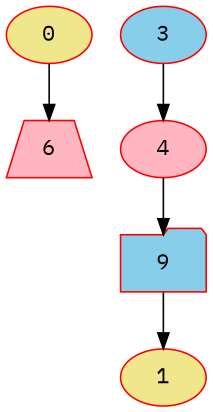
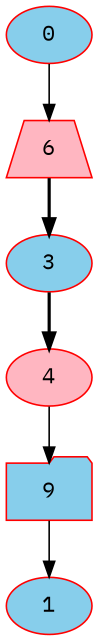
(49, 35) -> (49, 35)
(163, 84) -> (49, 313)
none -> (49, 198)
(163, 377) -> (49, 606)
